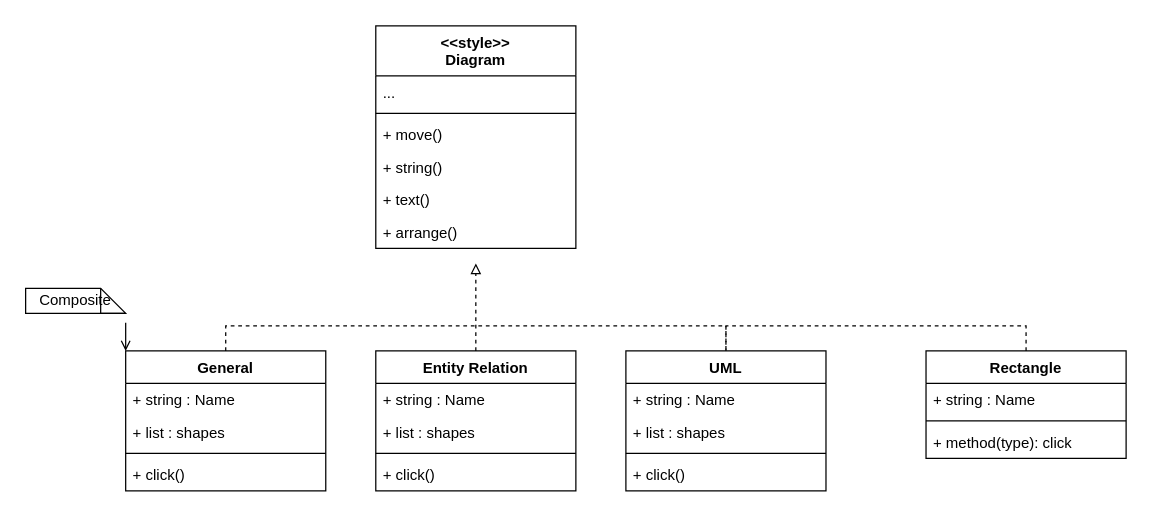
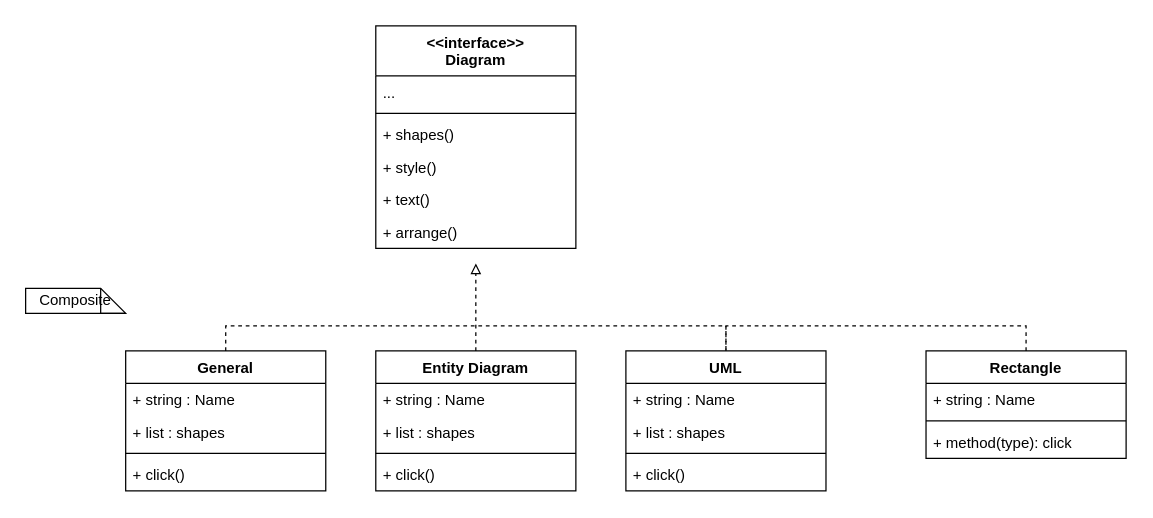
(476, 52) -> (476, 52)
(415, 136) -> (423, 136)
(421, 168) -> (417, 168)
(126, 335) -> none
(476, 368) -> (476, 368)
